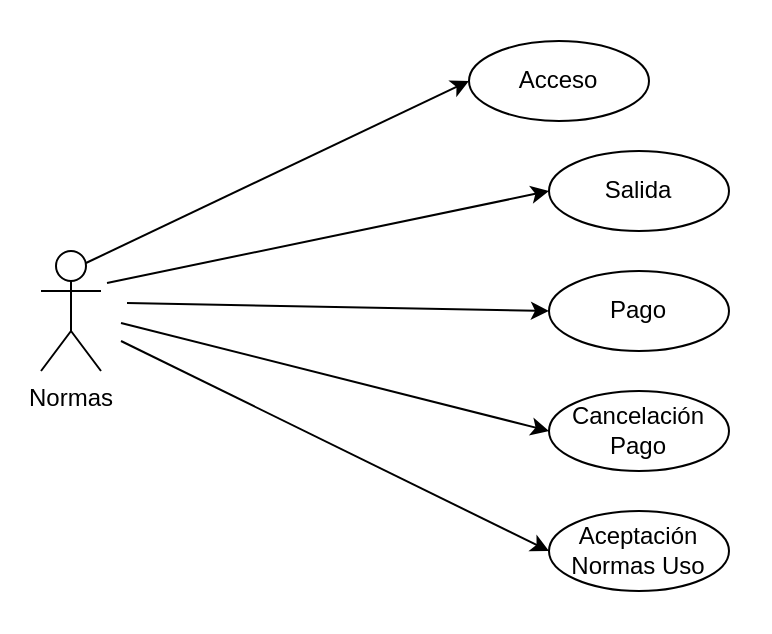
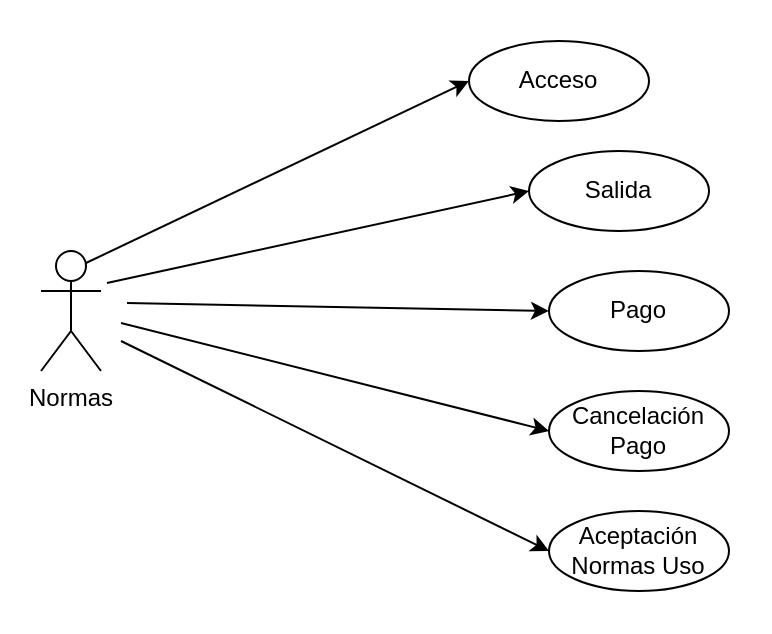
(639, 191) -> (619, 191)
